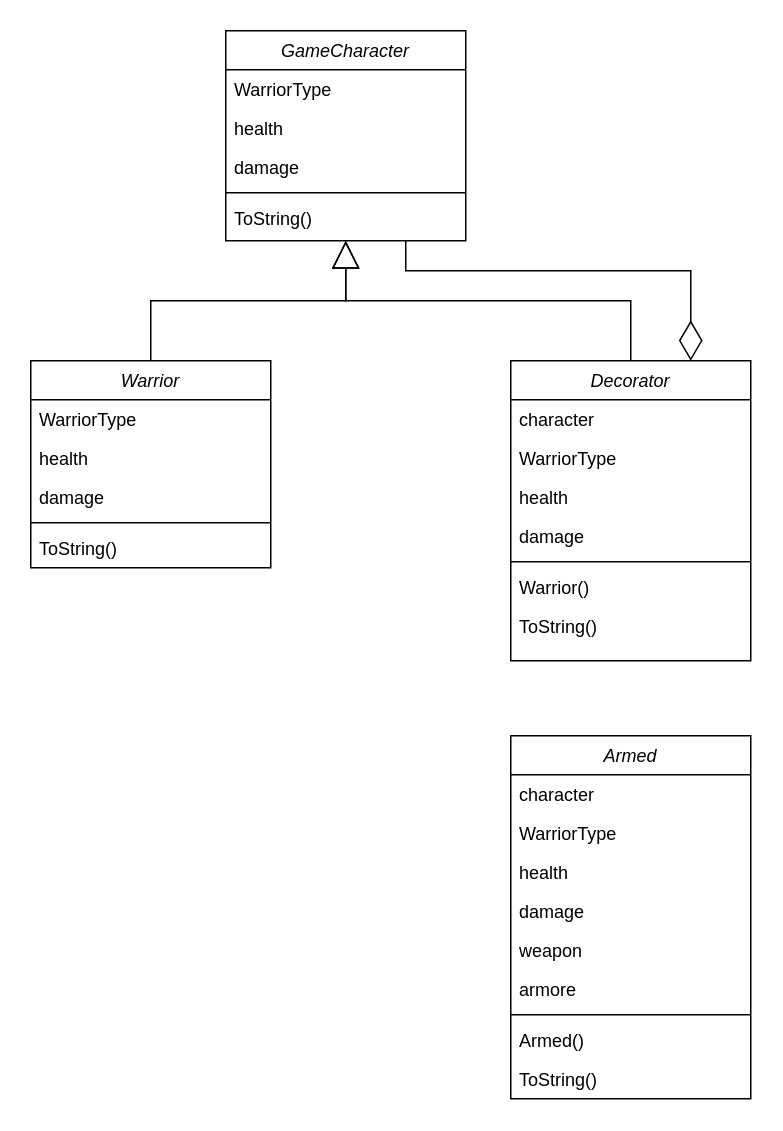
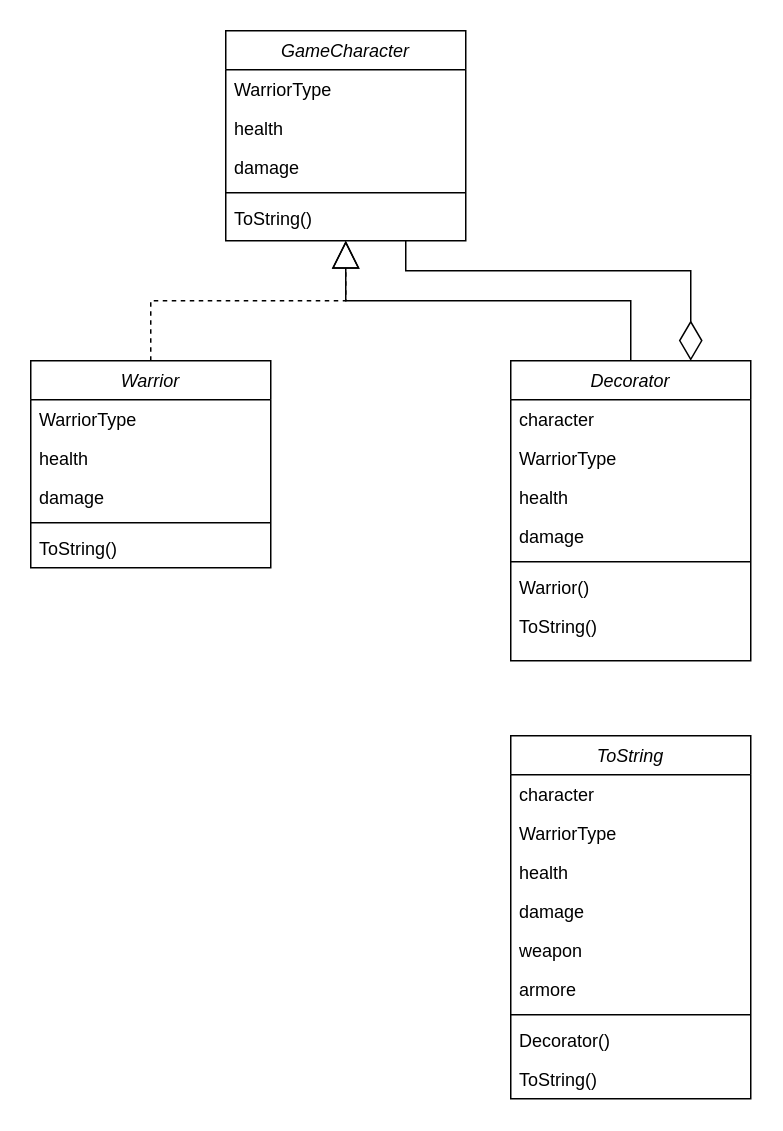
(219, 301) -> (219, 301)
(630, 756) -> (630, 756)
(554, 1041) -> (574, 1041)
